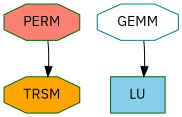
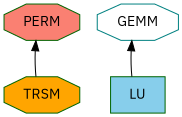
(49, 54) -> (35, 64)
(145, 54) -> (131, 64)
